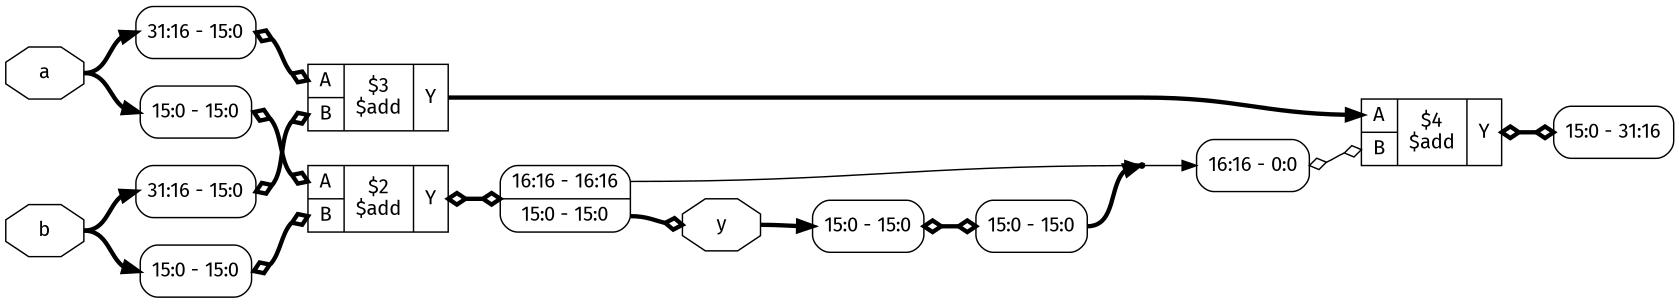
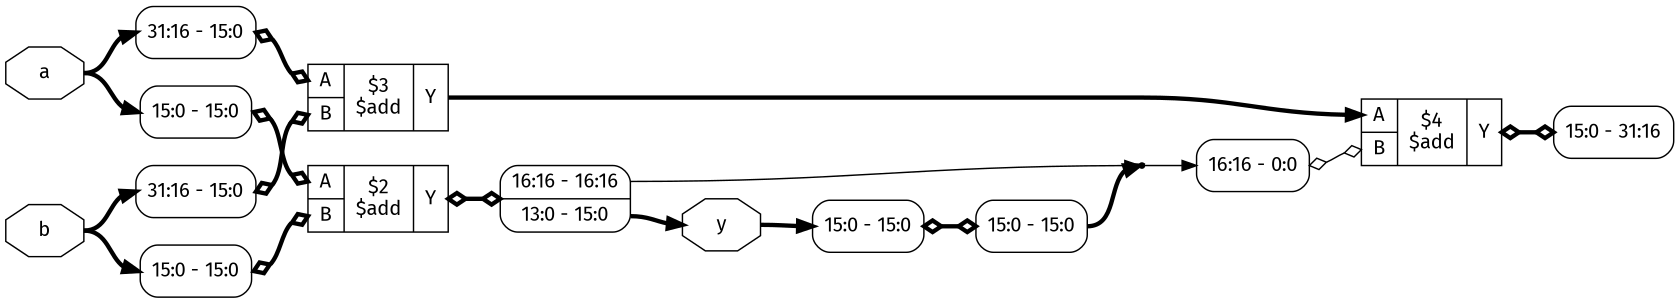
(565, 215) -> (565, 215)
(648, 218) -> (649, 218)
